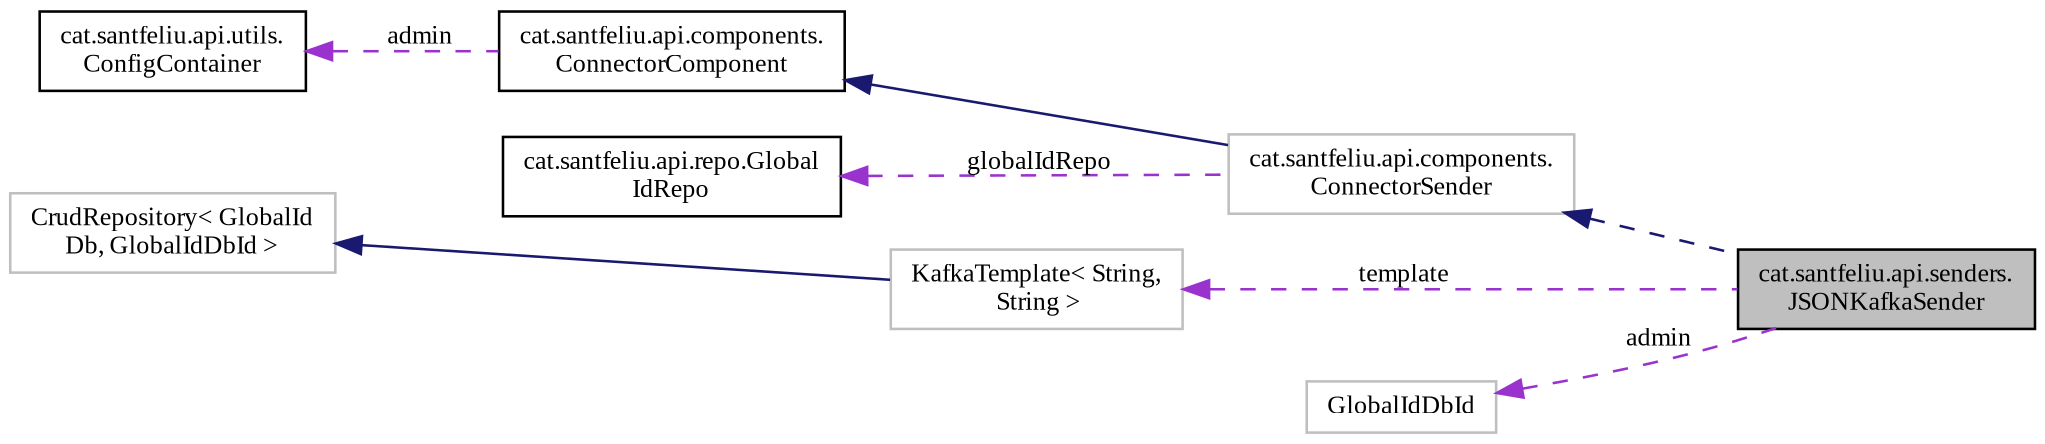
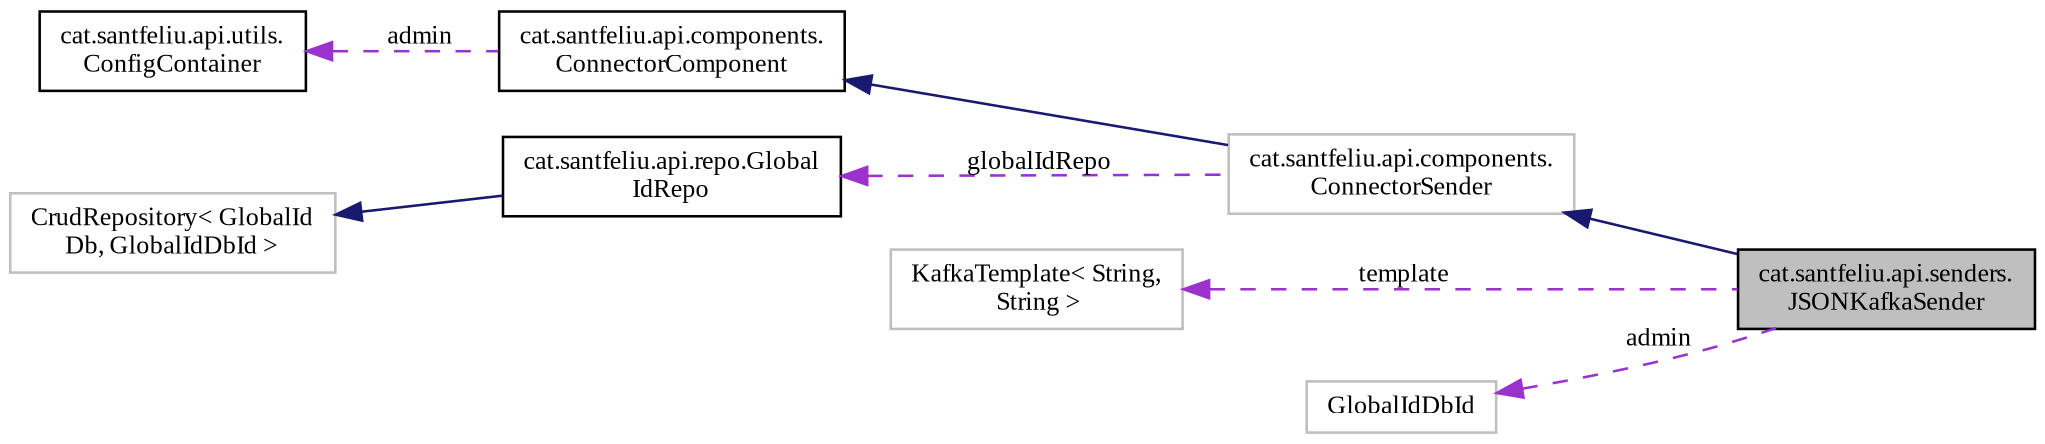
(1664, 236) -> (1664, 236)
(626, 262) -> (432, 204)
